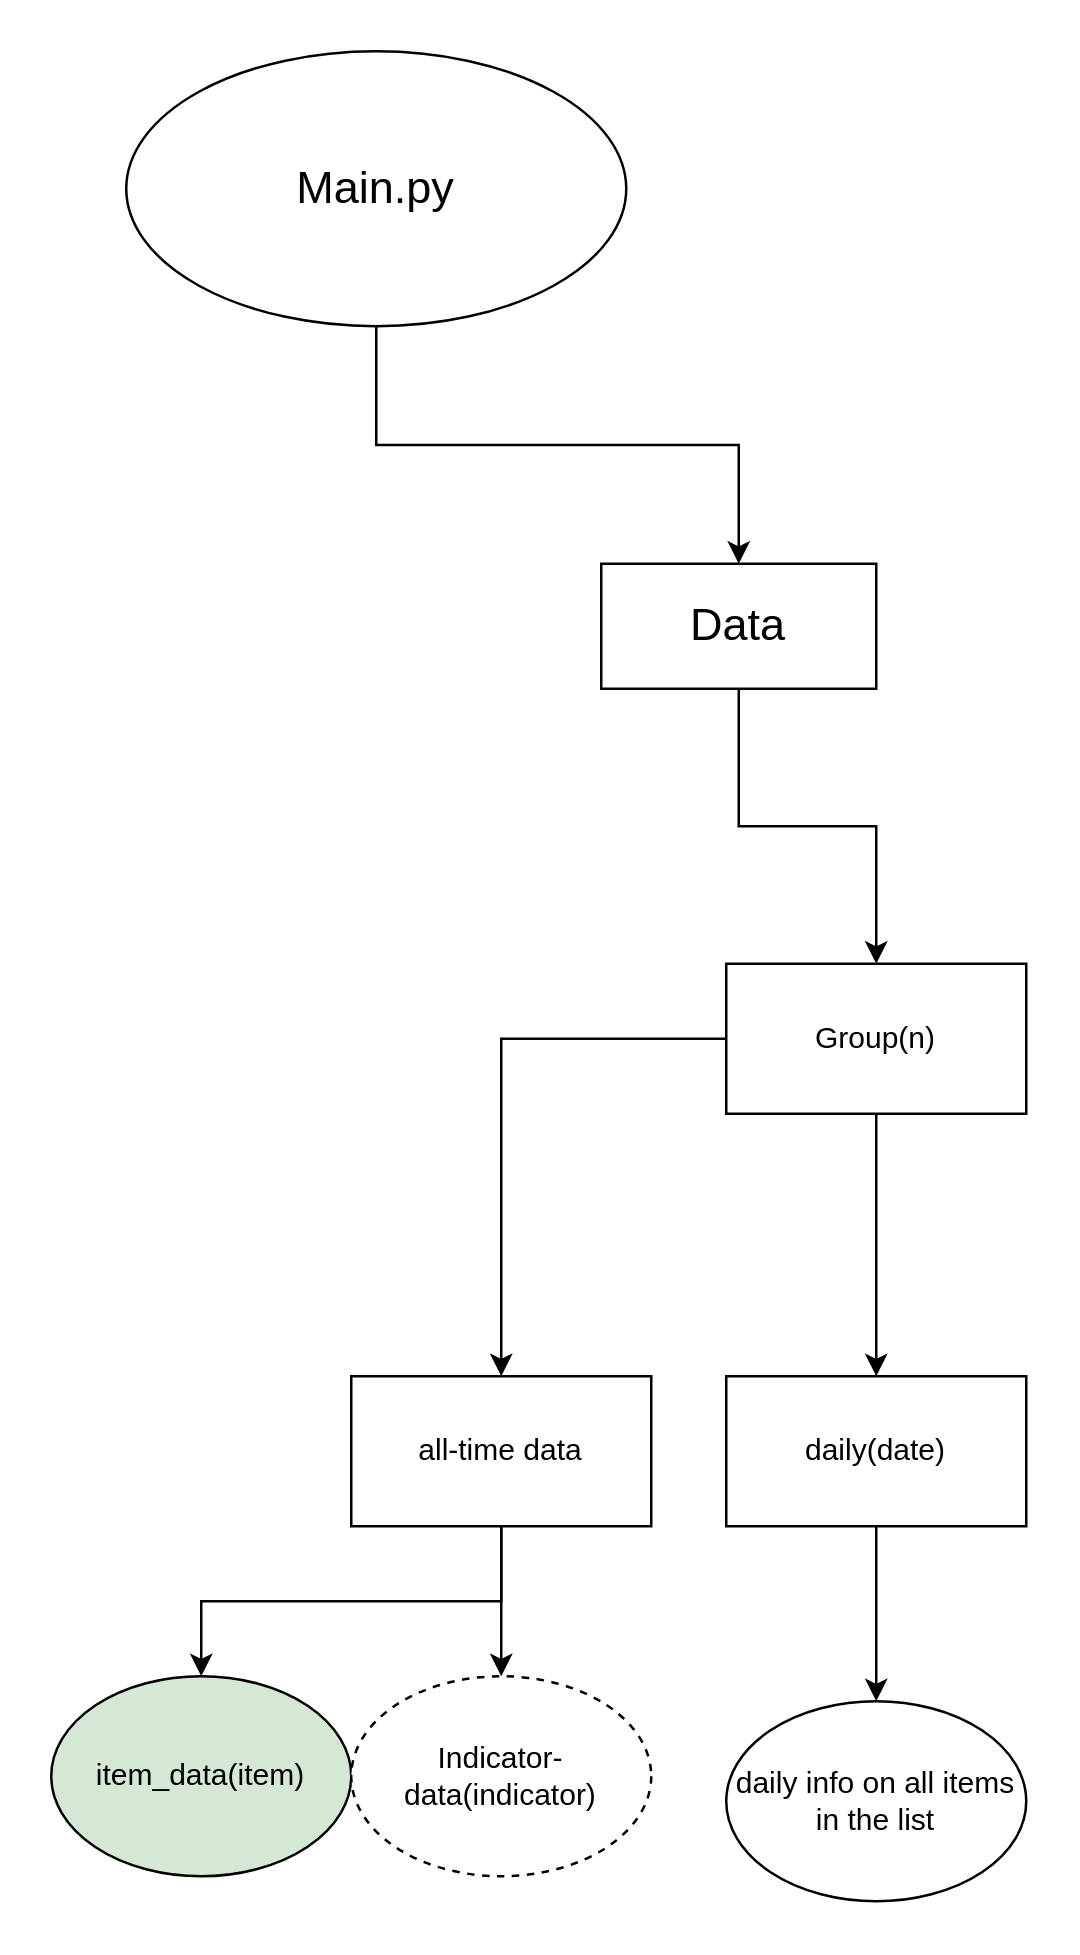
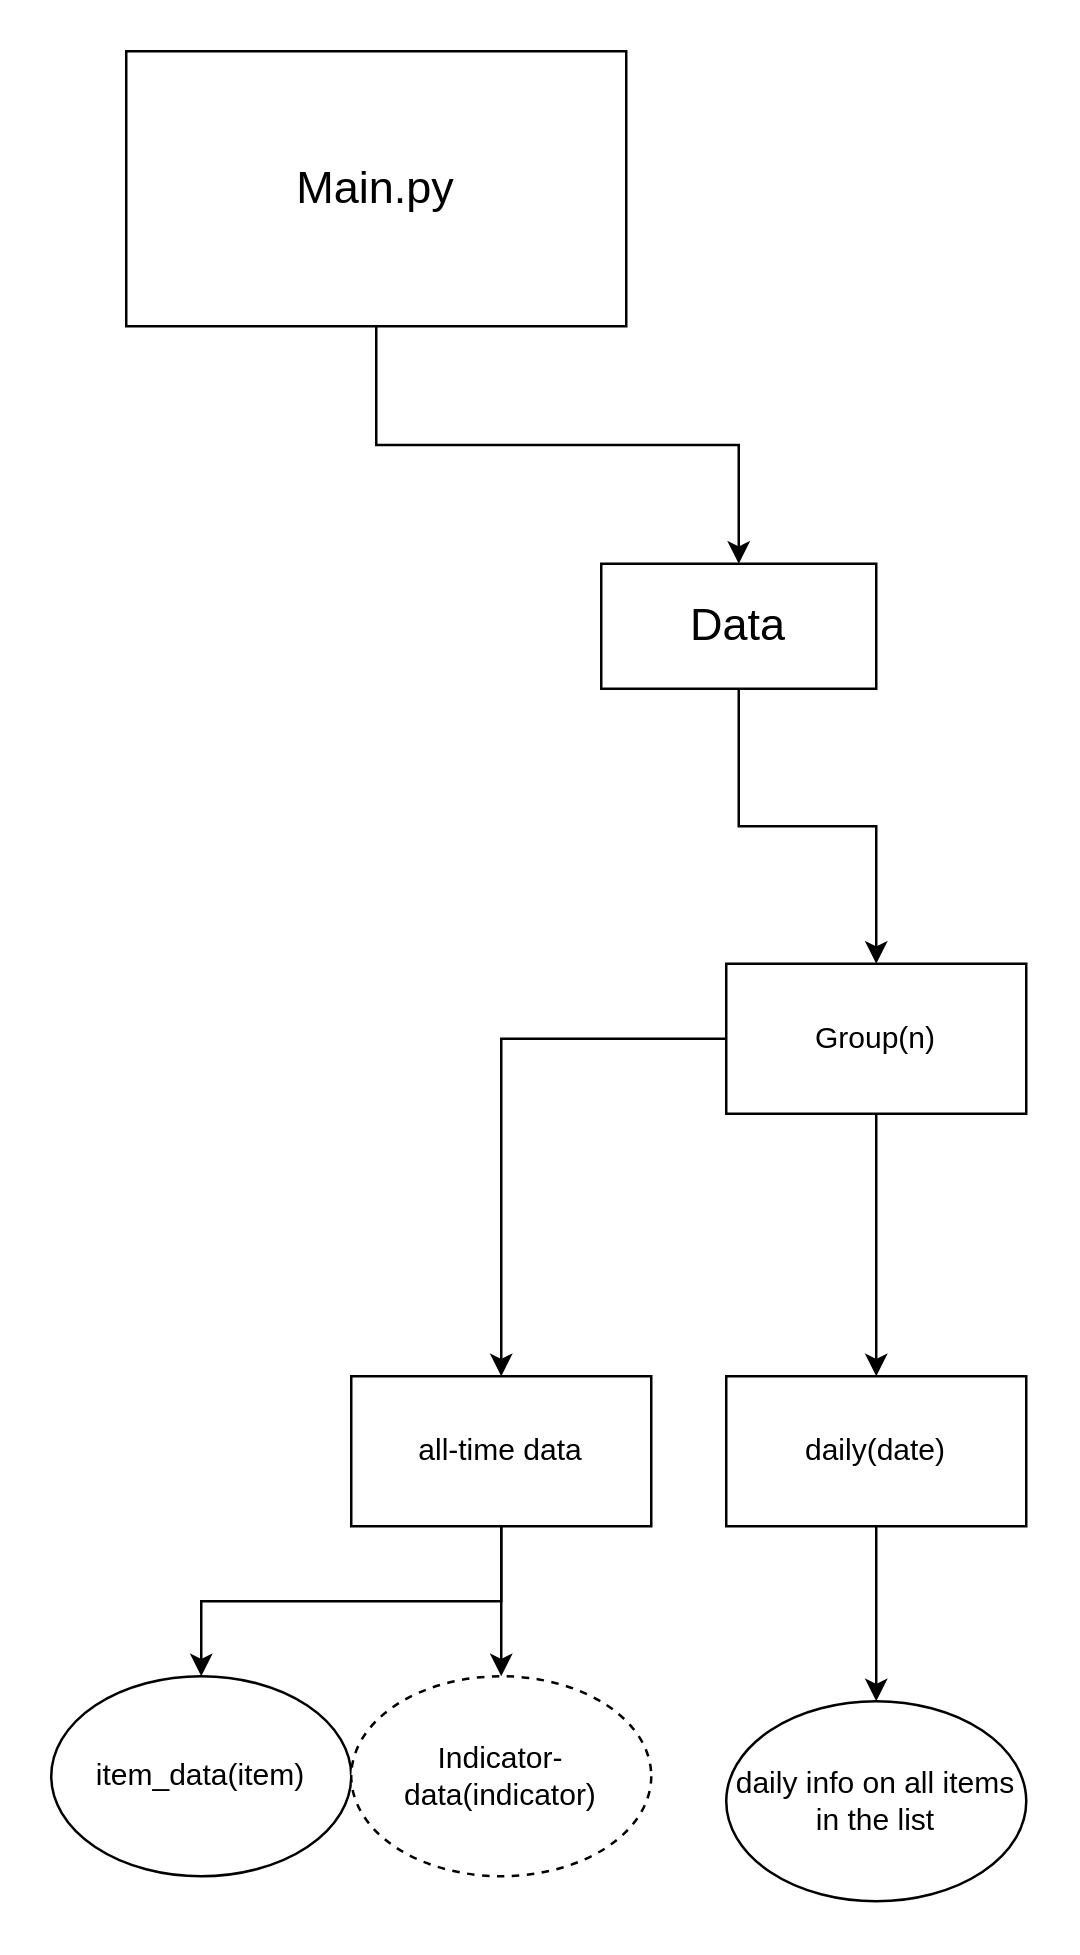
(376, 189) -> (376, 189)
(201, 1776) -> (201, 1776)
